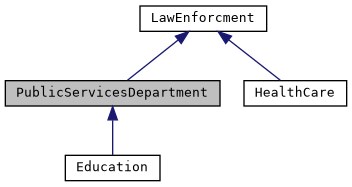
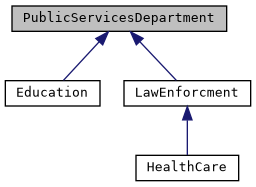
(153, 60) -> (158, 61)
